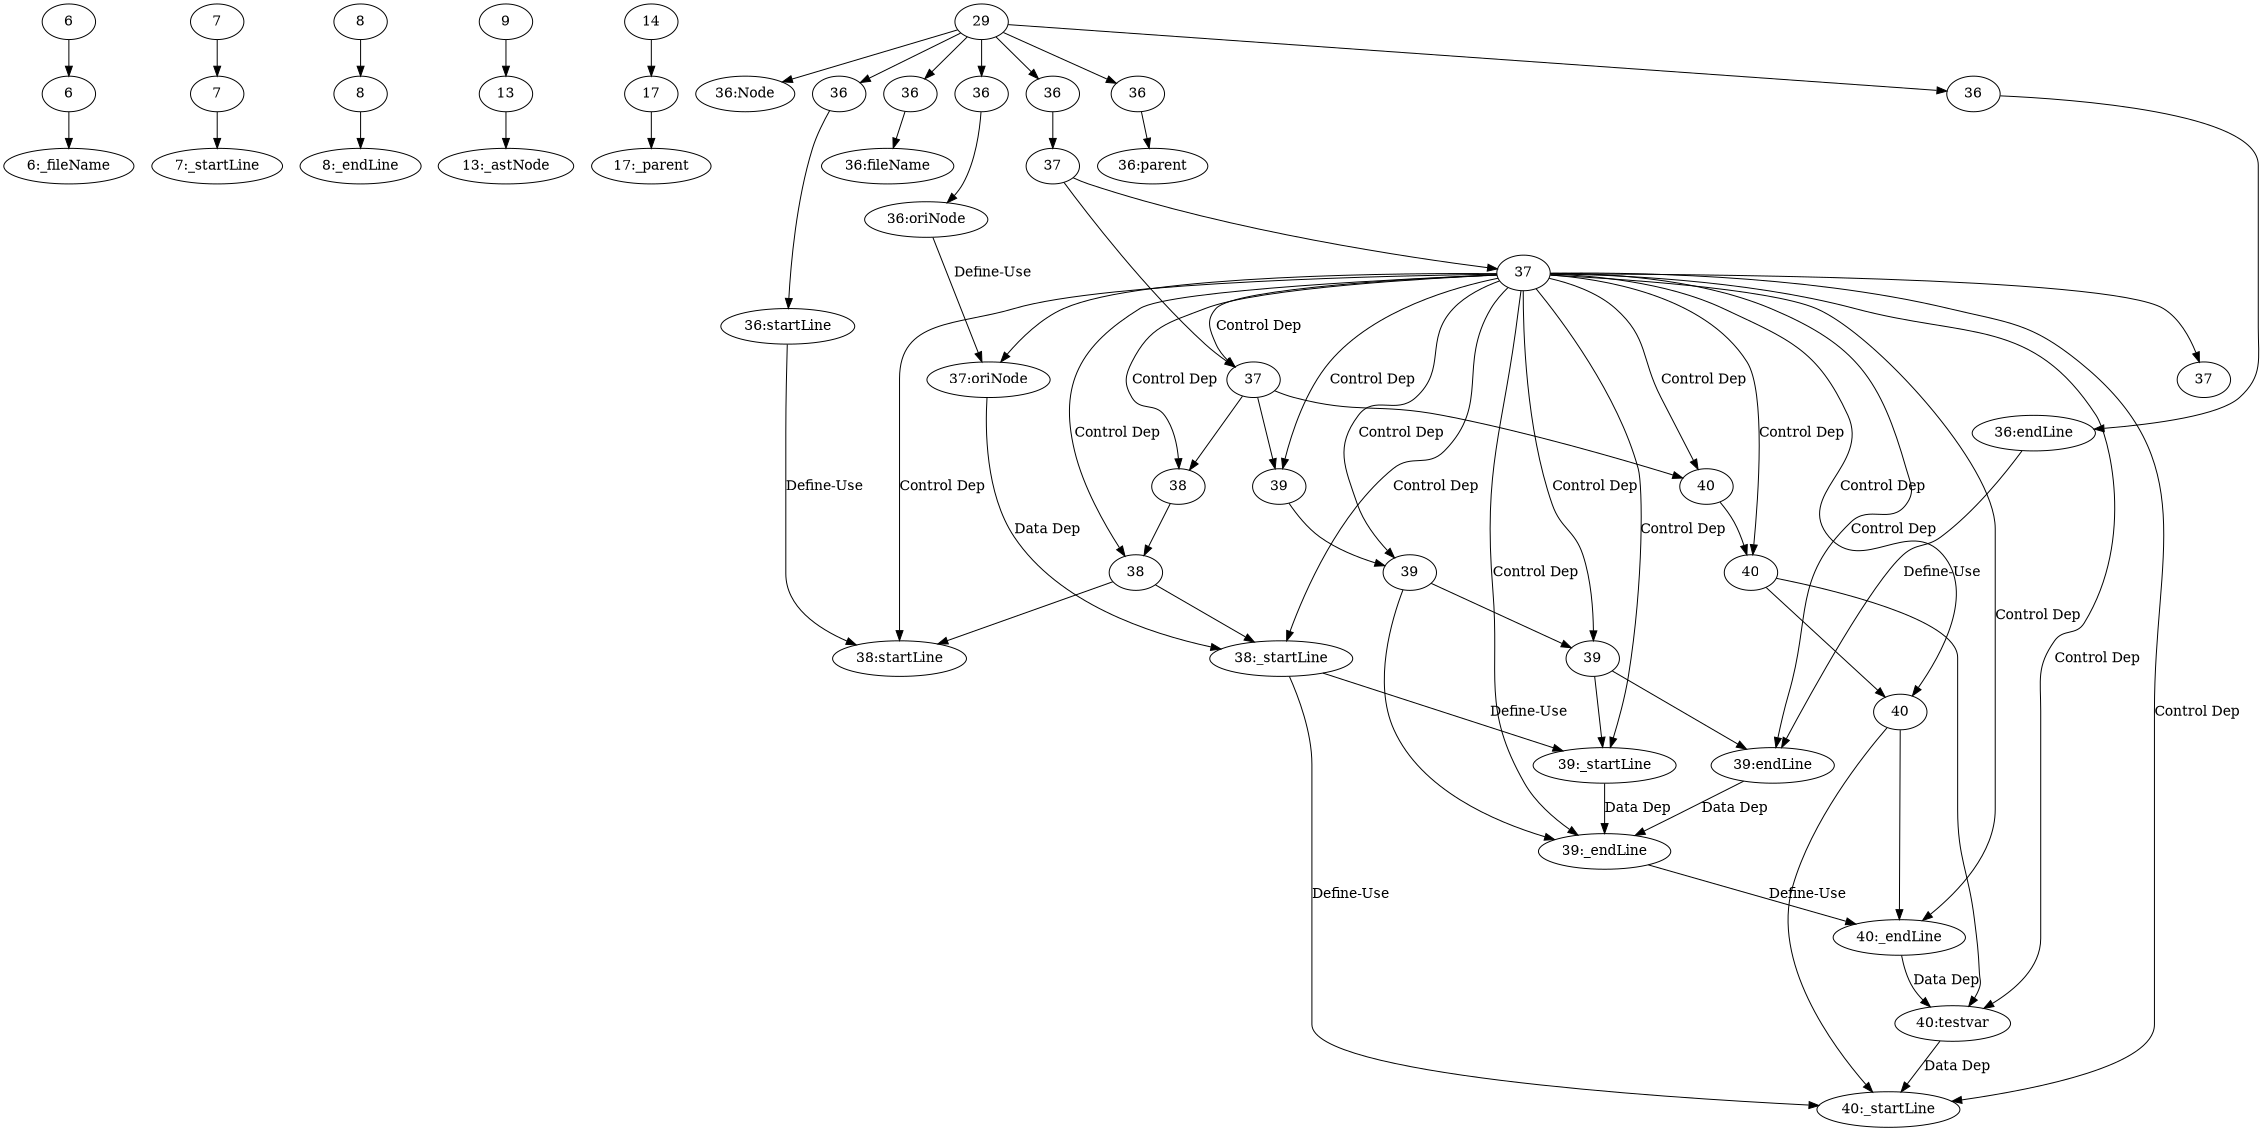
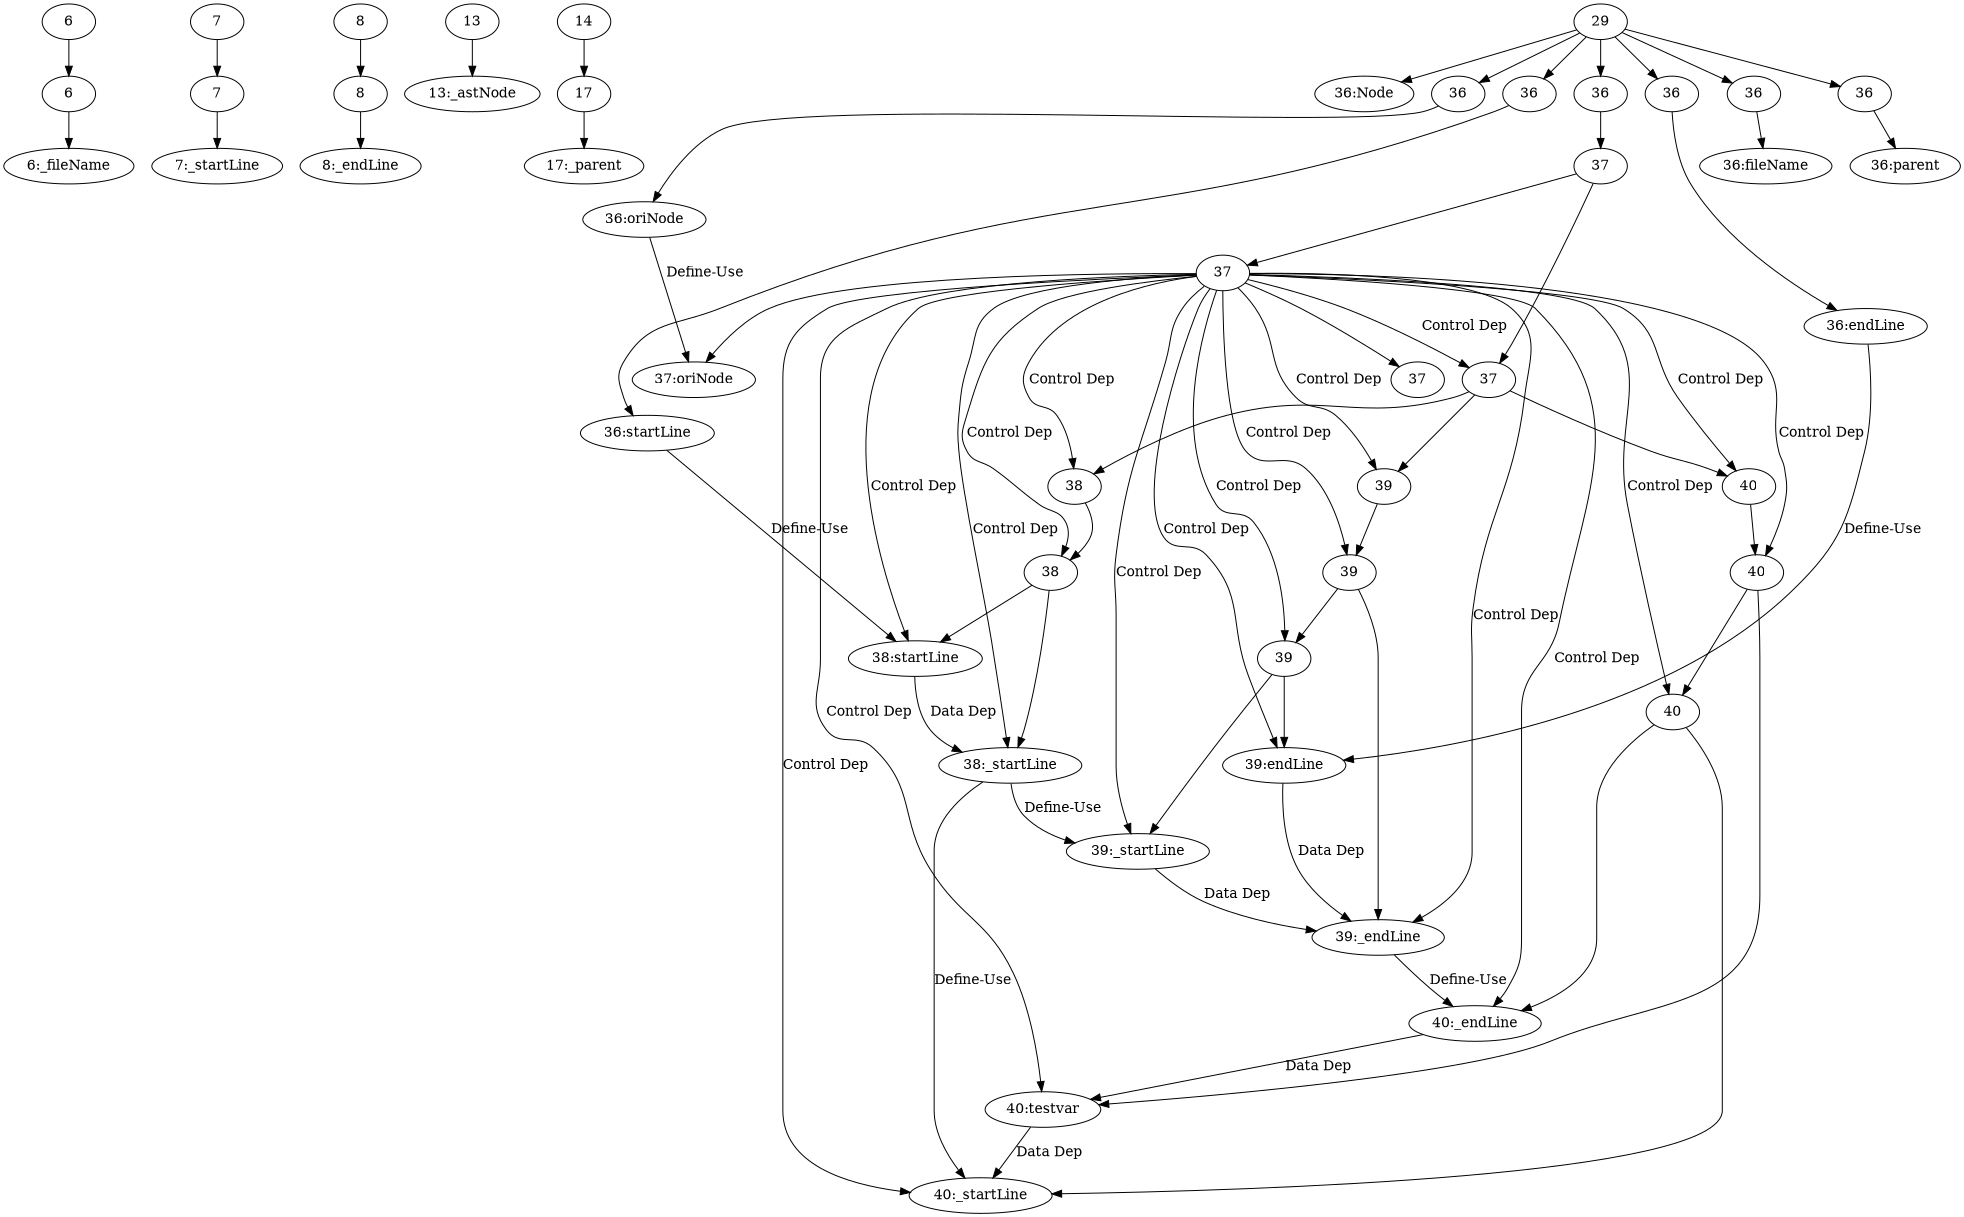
(506, 22) -> none
(1043, 569) -> (923, 718)
